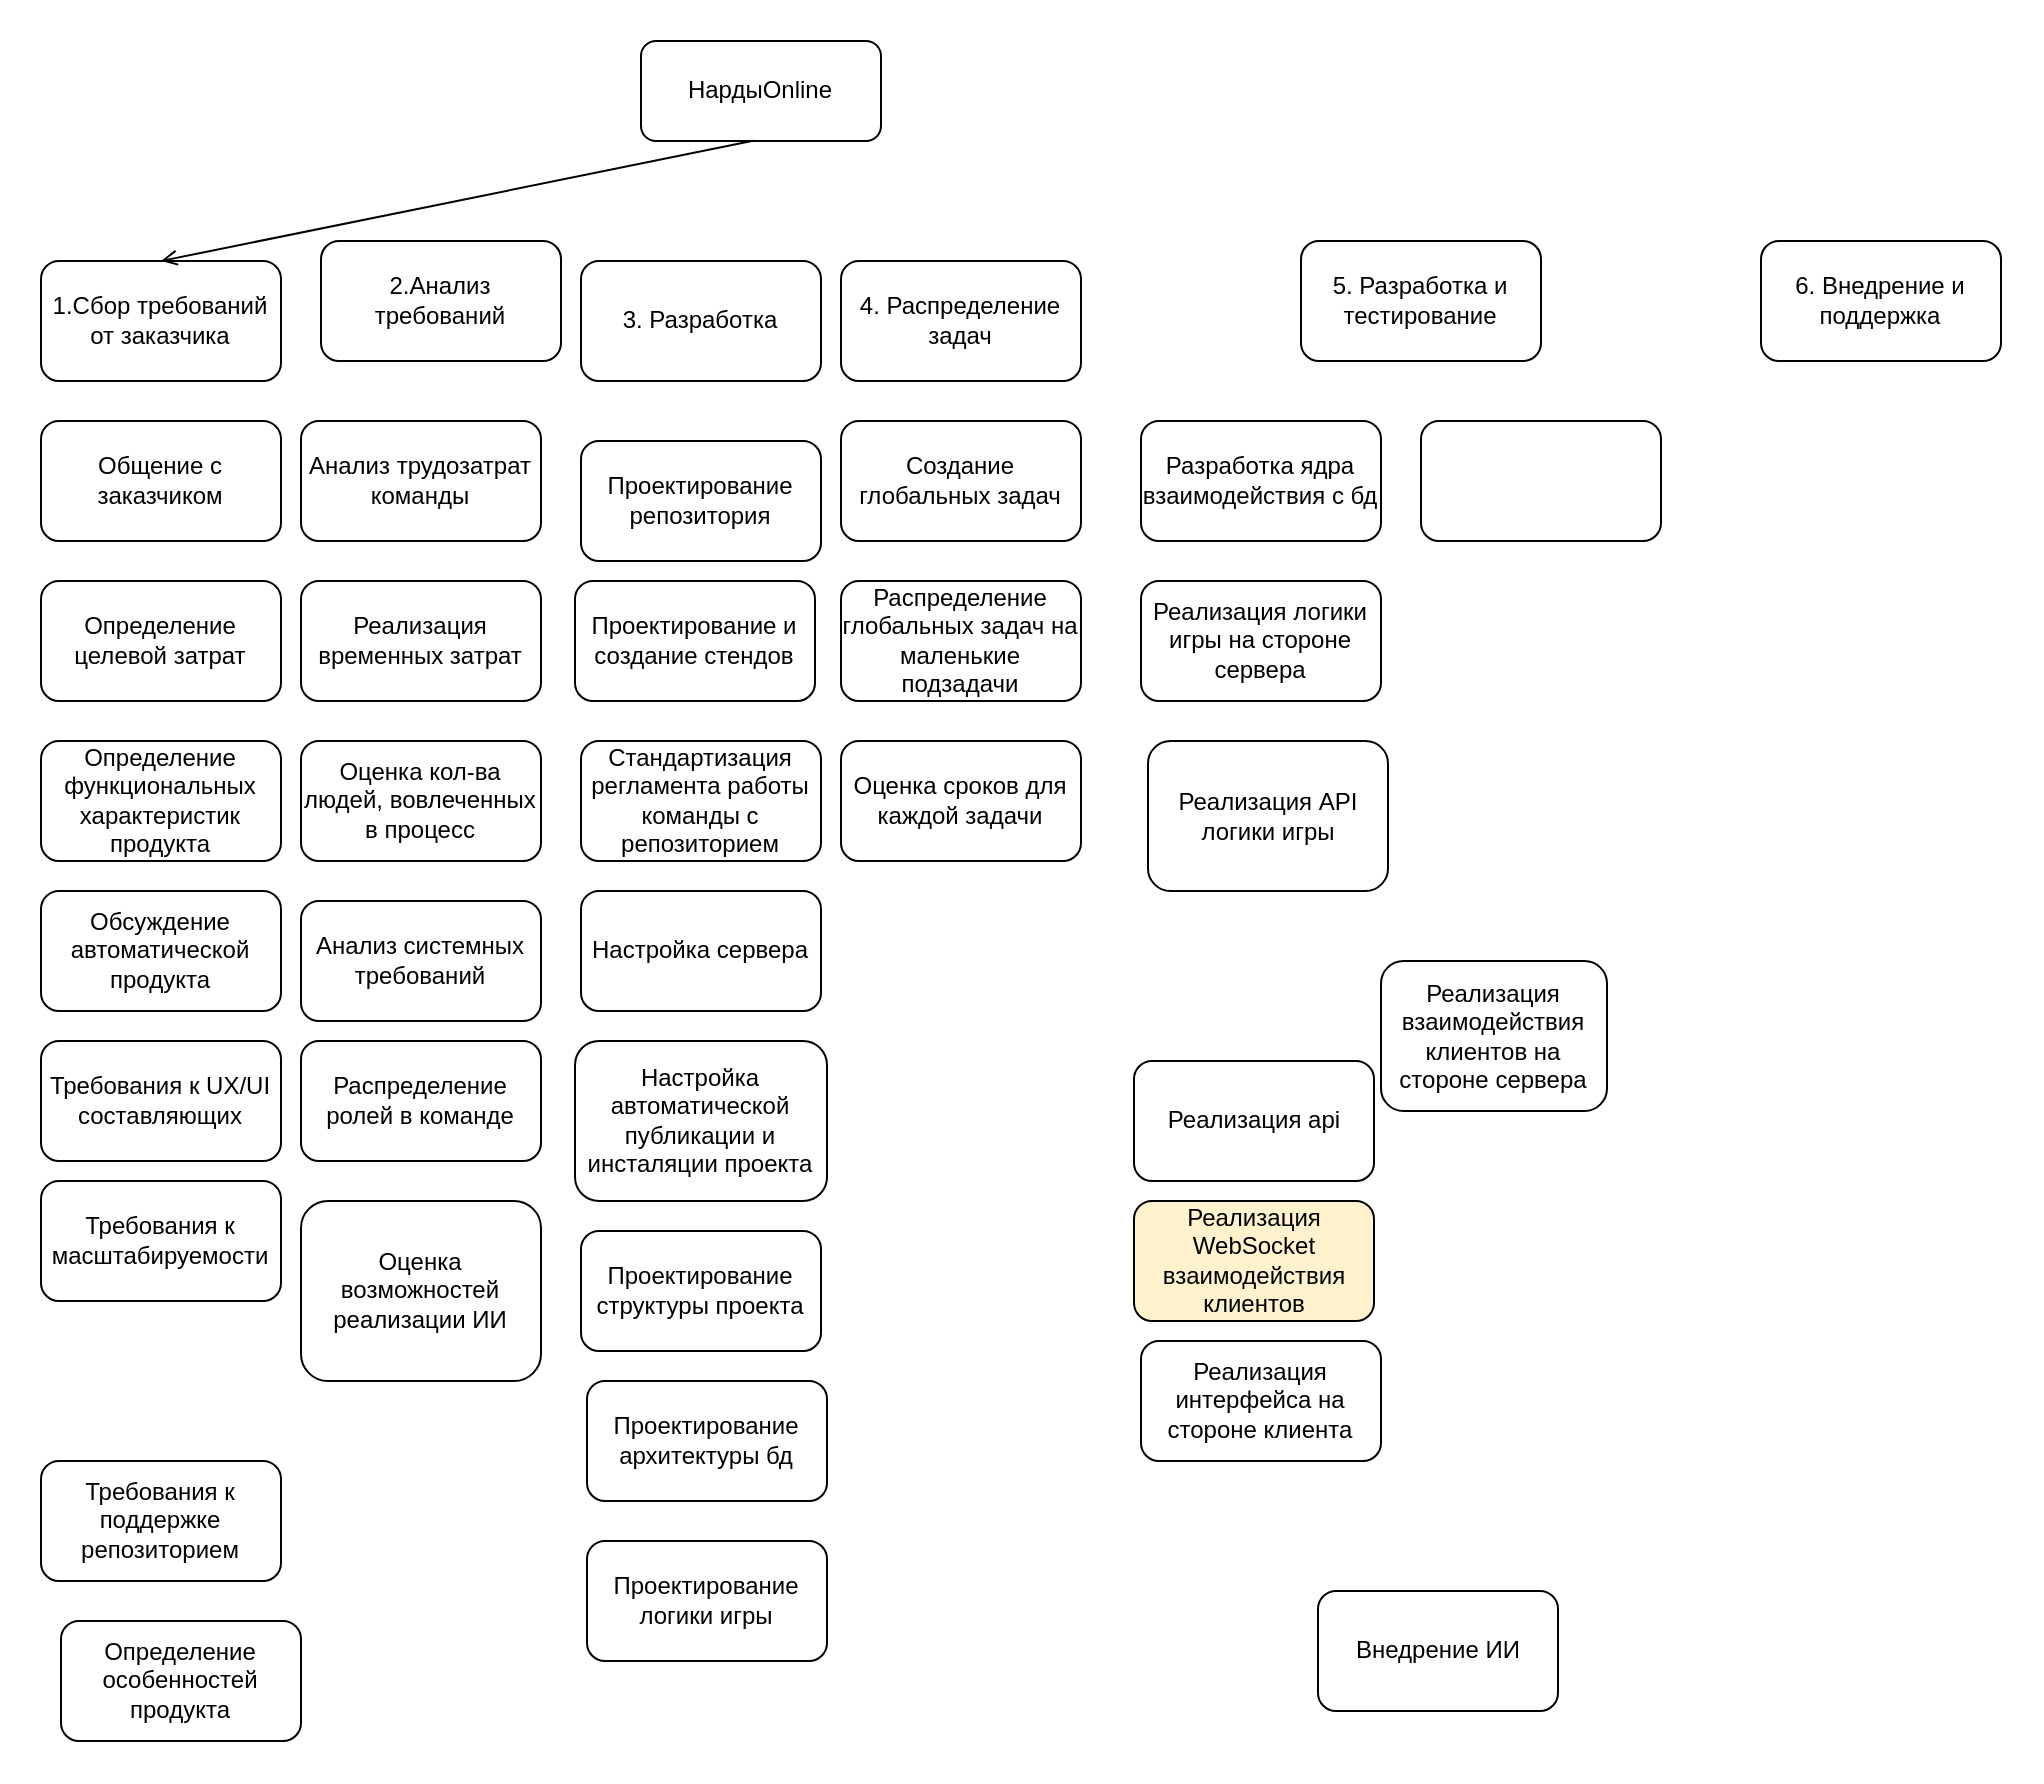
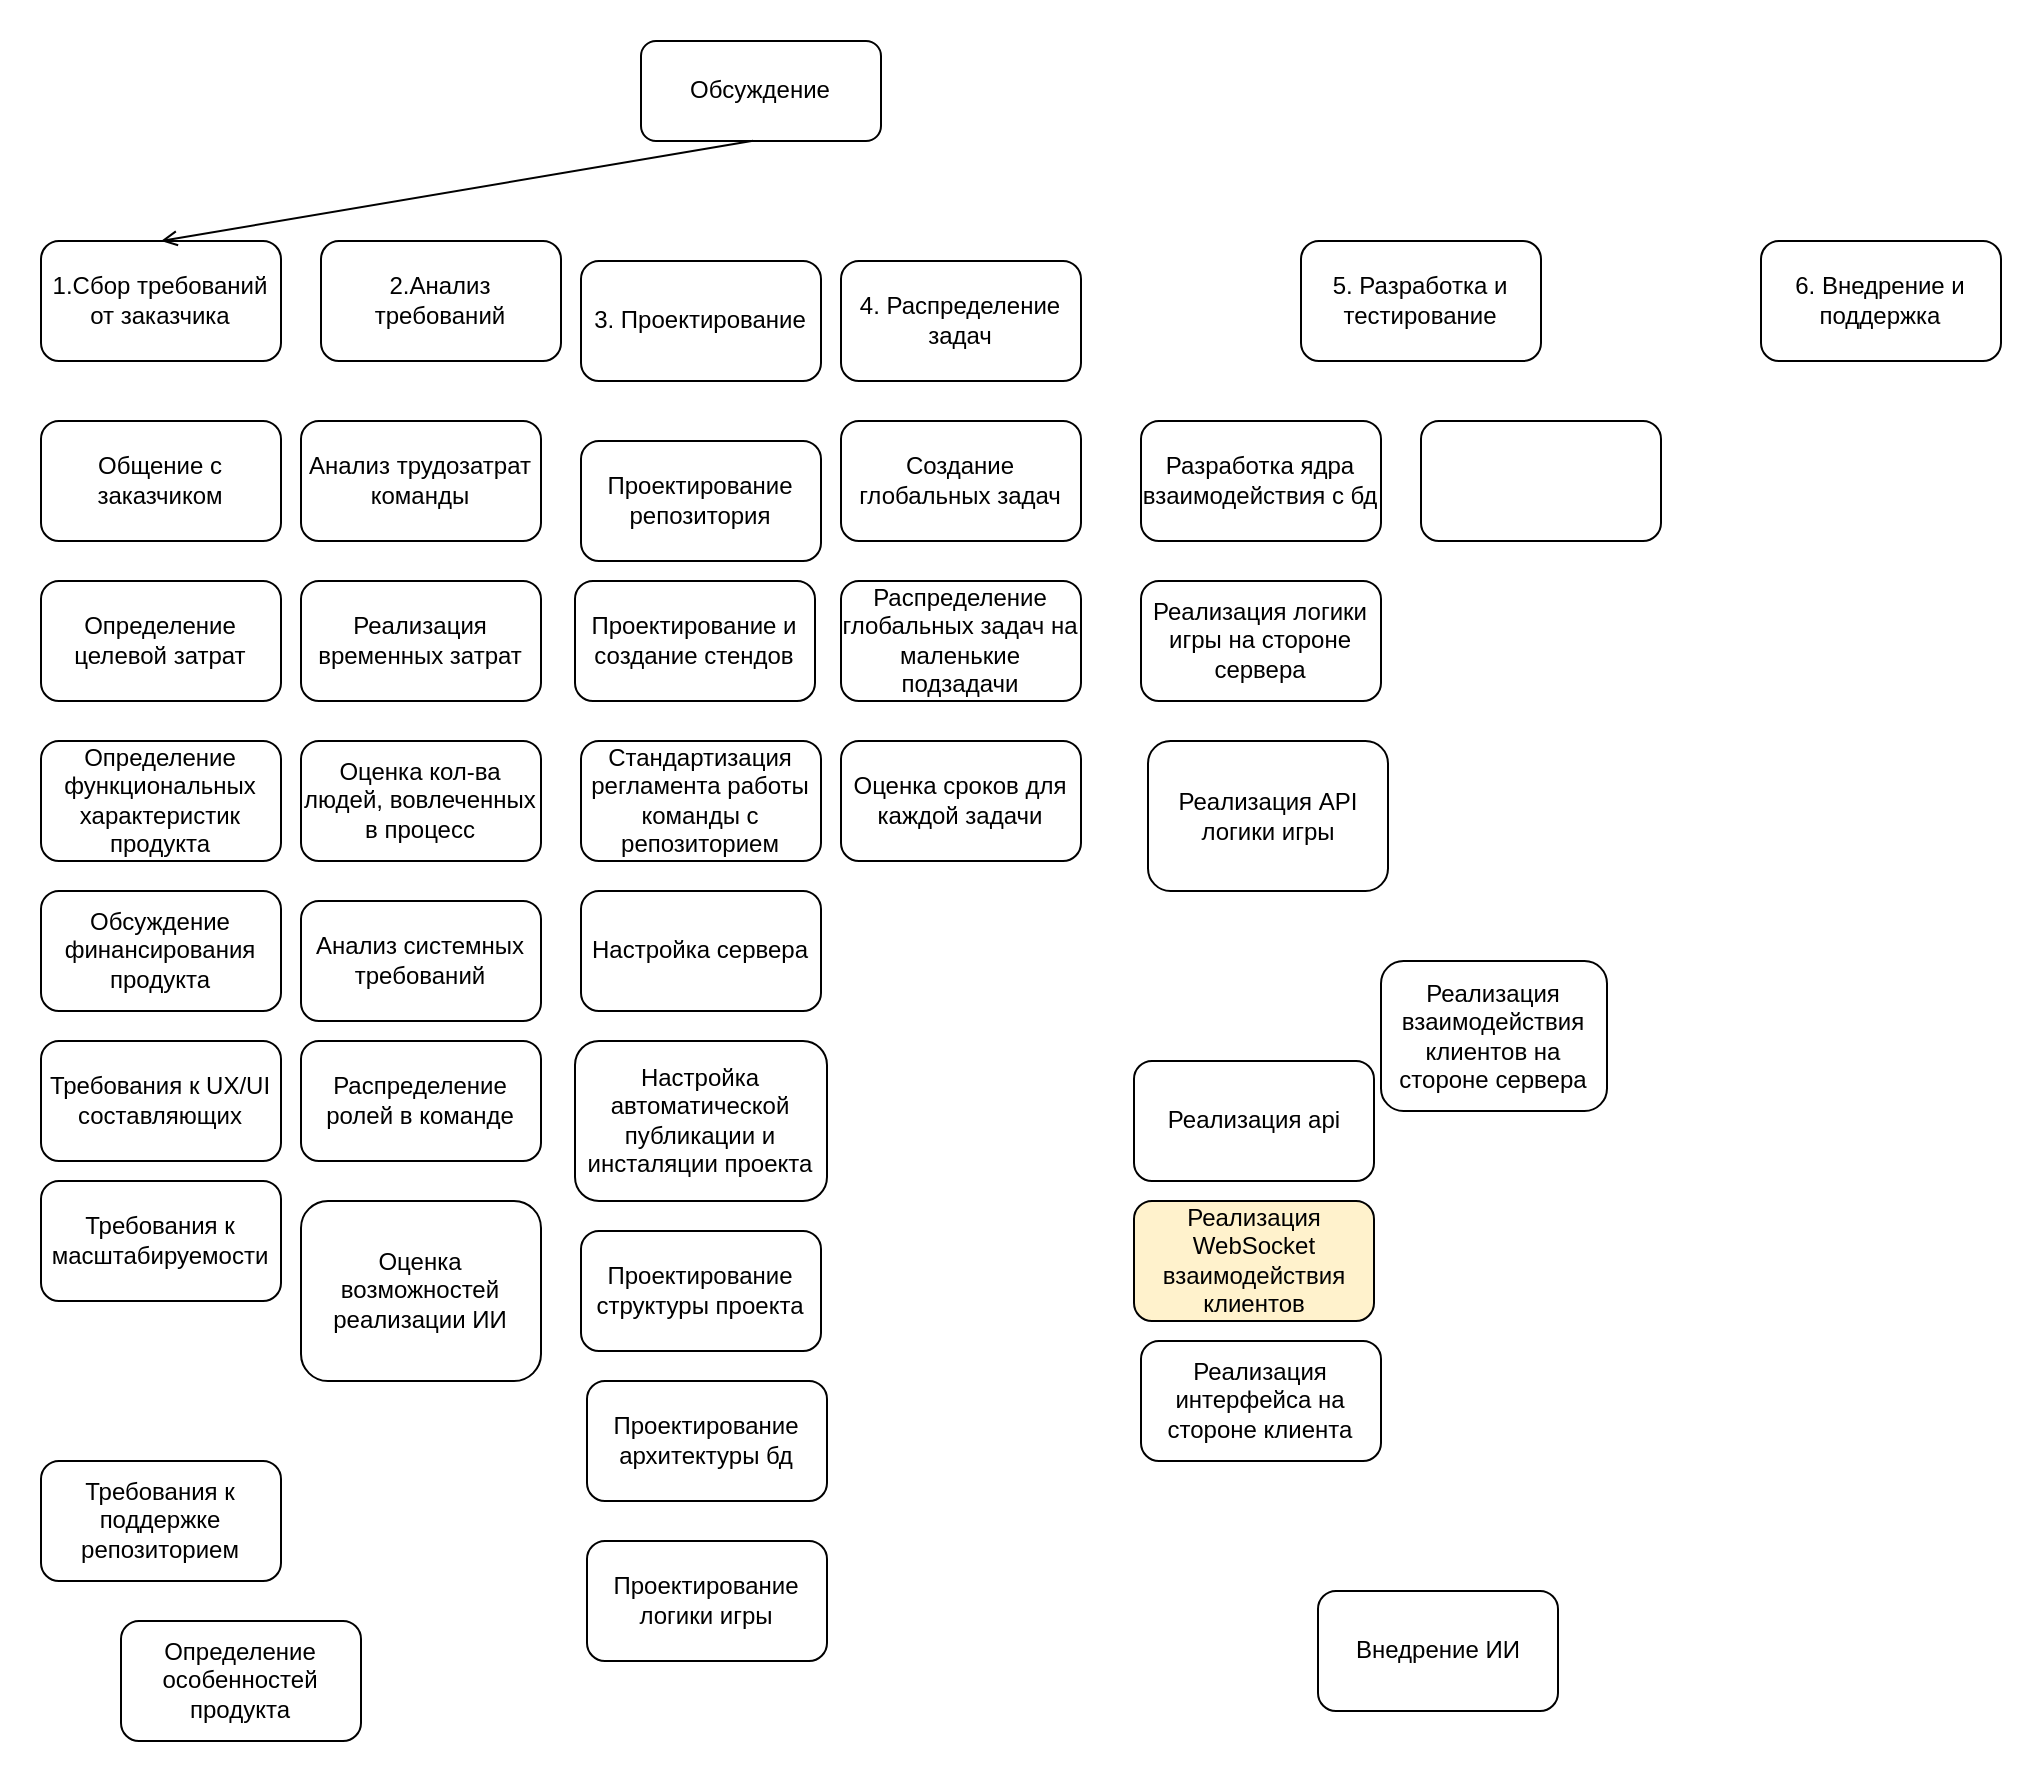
(761, 91) -> (761, 91)
(161, 321) -> (161, 301)
(701, 321) -> (701, 321)
(161, 951) -> (161, 951)
(181, 1681) -> (241, 1681)
